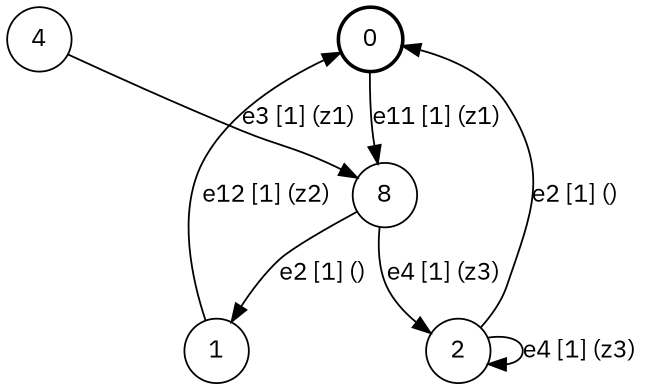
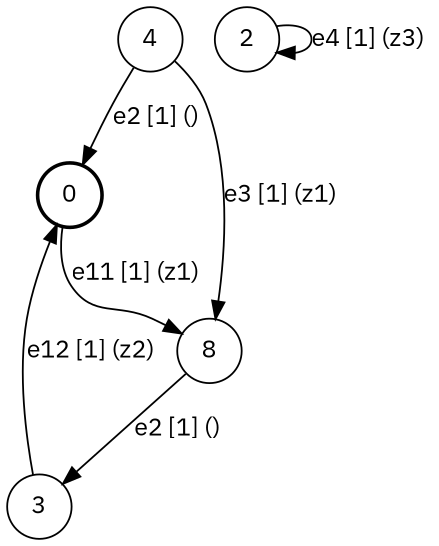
(532, 167) -> (111, 107)
(384, 280) -> none
(217, 351) -> (39, 507)
